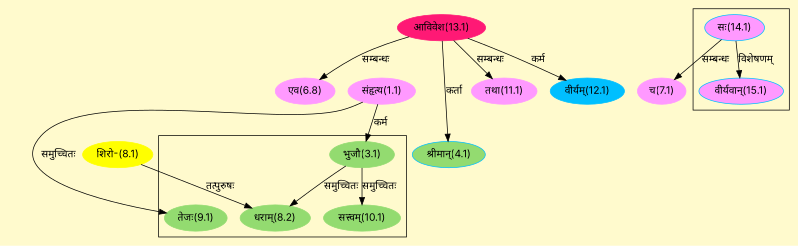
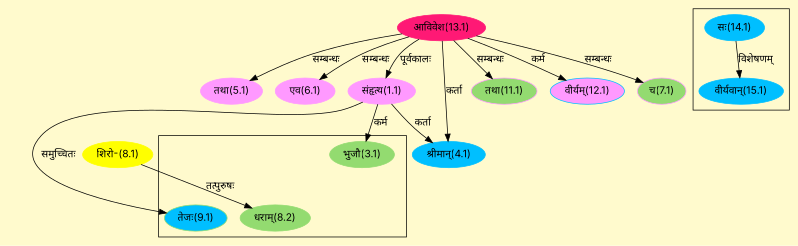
(735, 28) -> (735, 28)
none -> (401, 53)
(701, 57) -> (557, 56)
none -> (232, 91)
(305, 91) -> (305, 91)
(504, 91) -> (504, 91)
(587, 91) -> (587, 91)
(662, 91) -> (662, 91)
(741, 91) -> (741, 91)
none -> (408, 122)
(449, 155) -> (449, 155)
(321, 183) -> none
(196, 218) -> (196, 218)
(362, 218) -> none
